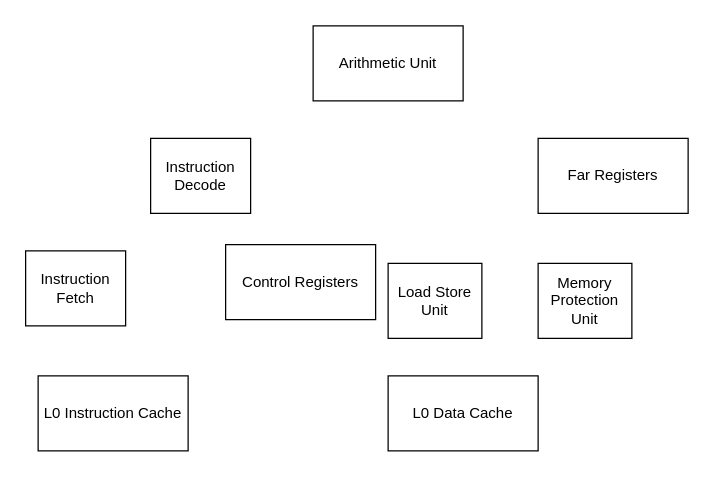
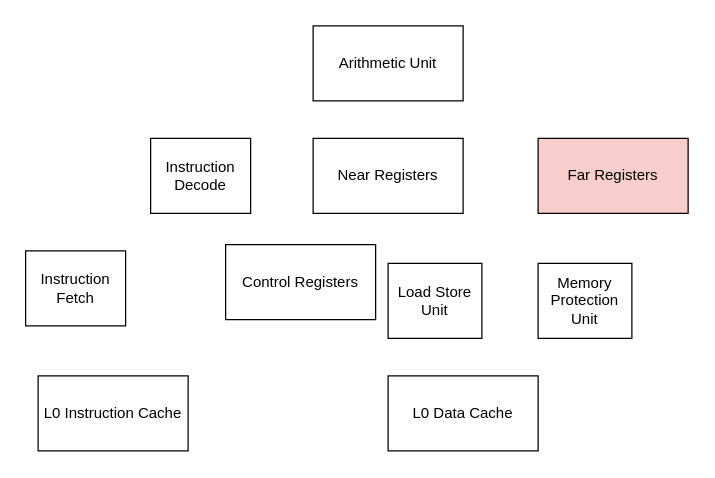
none -> (388, 176)
(613, 176) -> (613, 176)
